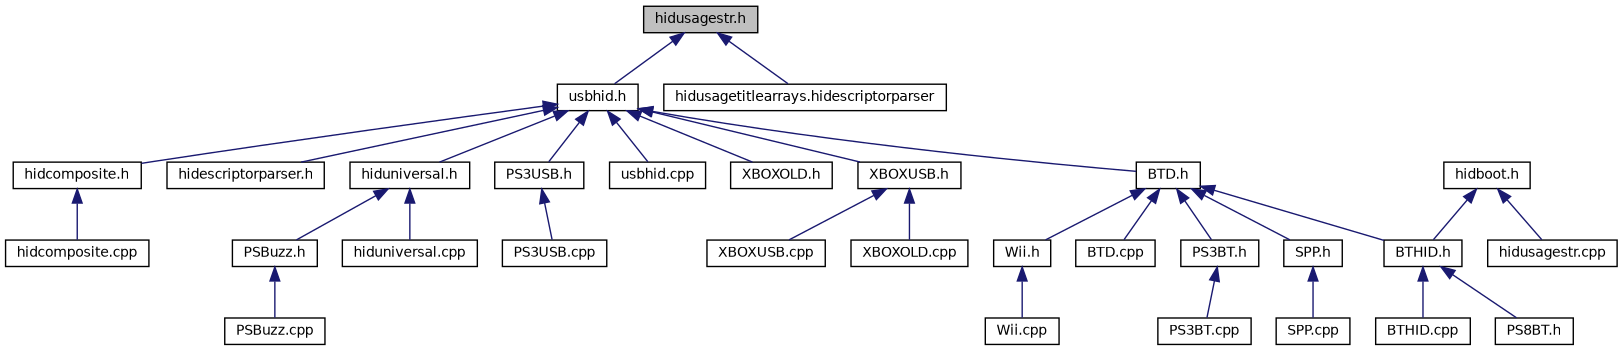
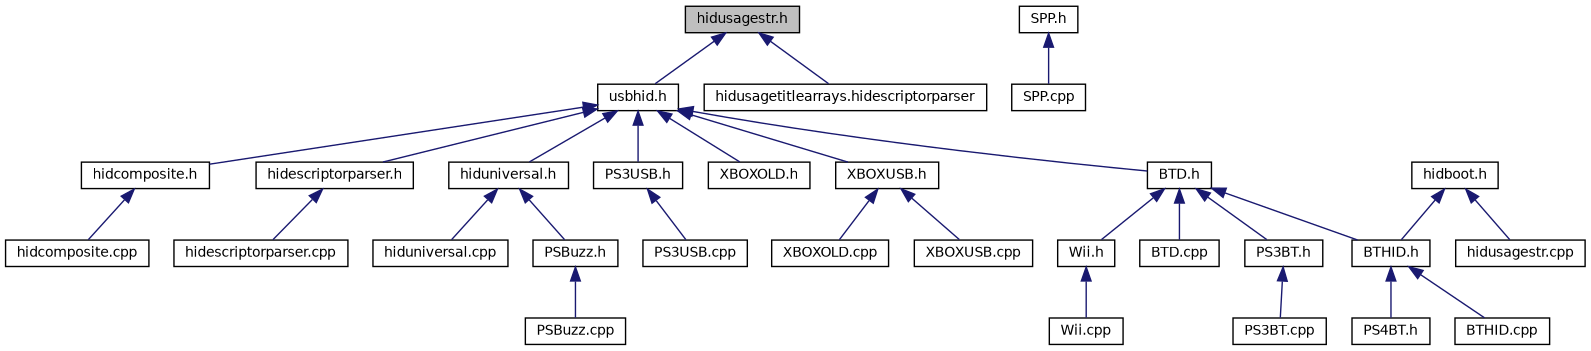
(658, 175) -> none
(1247, 218) -> none
none -> (261, 253)
(1534, 331) -> (1391, 331)
